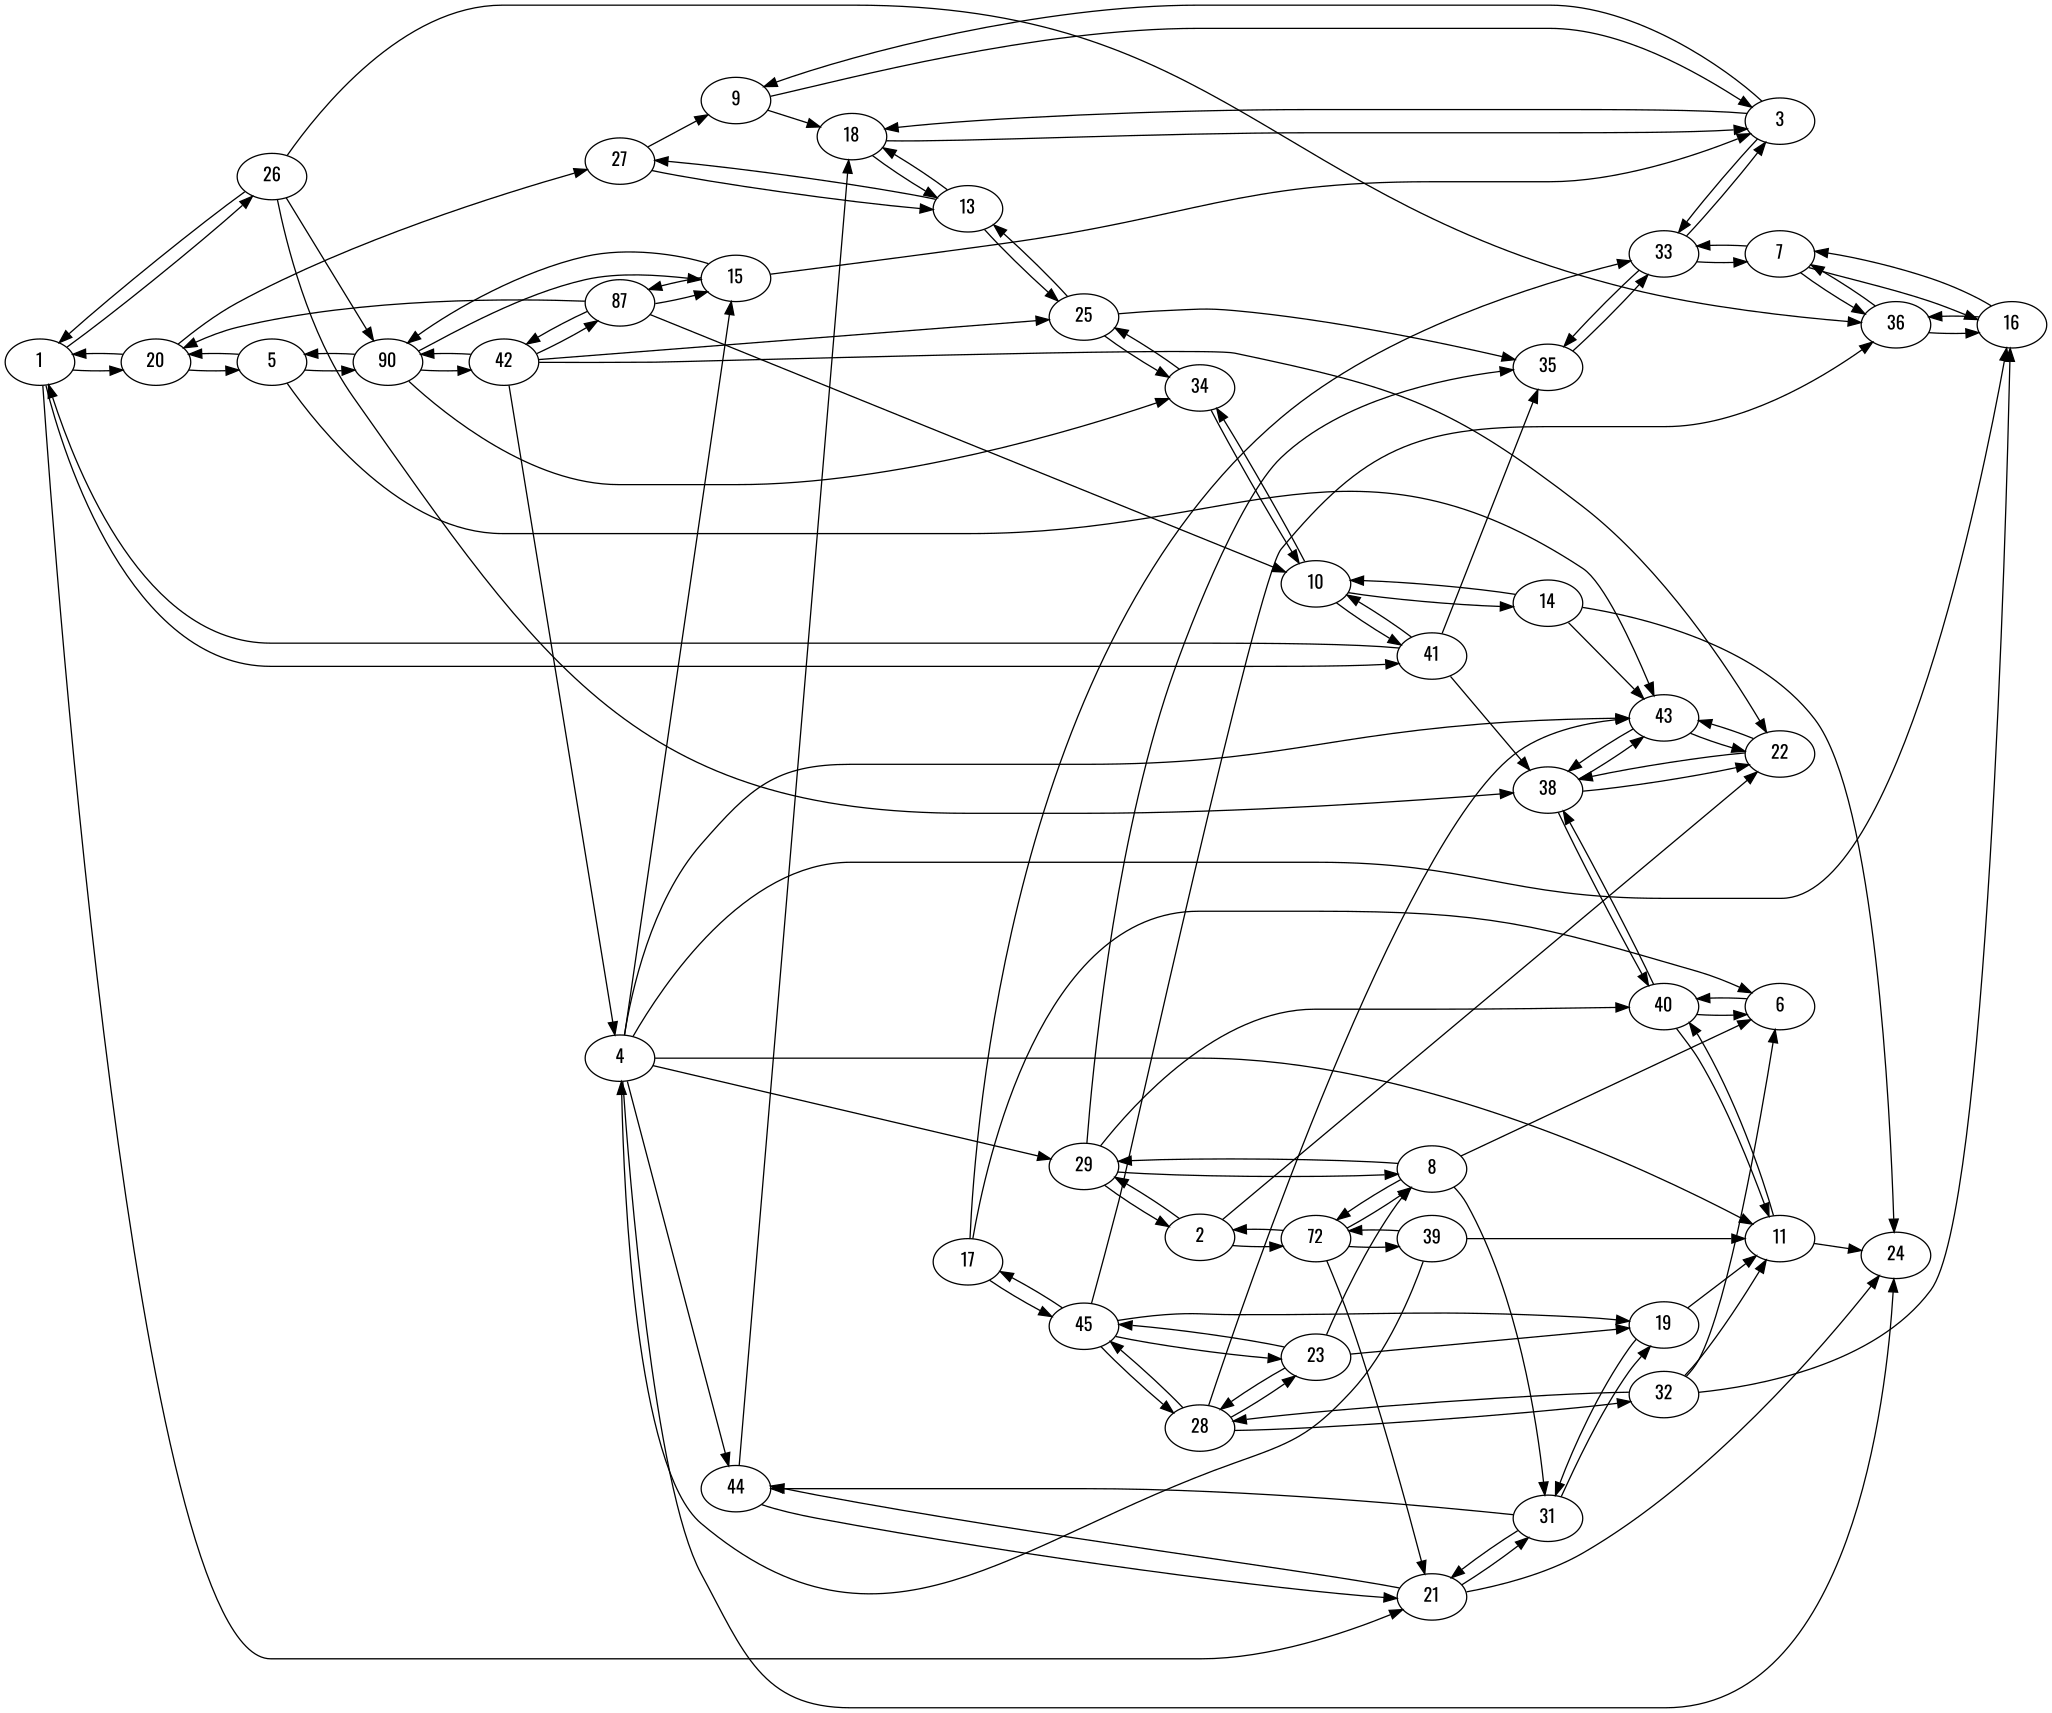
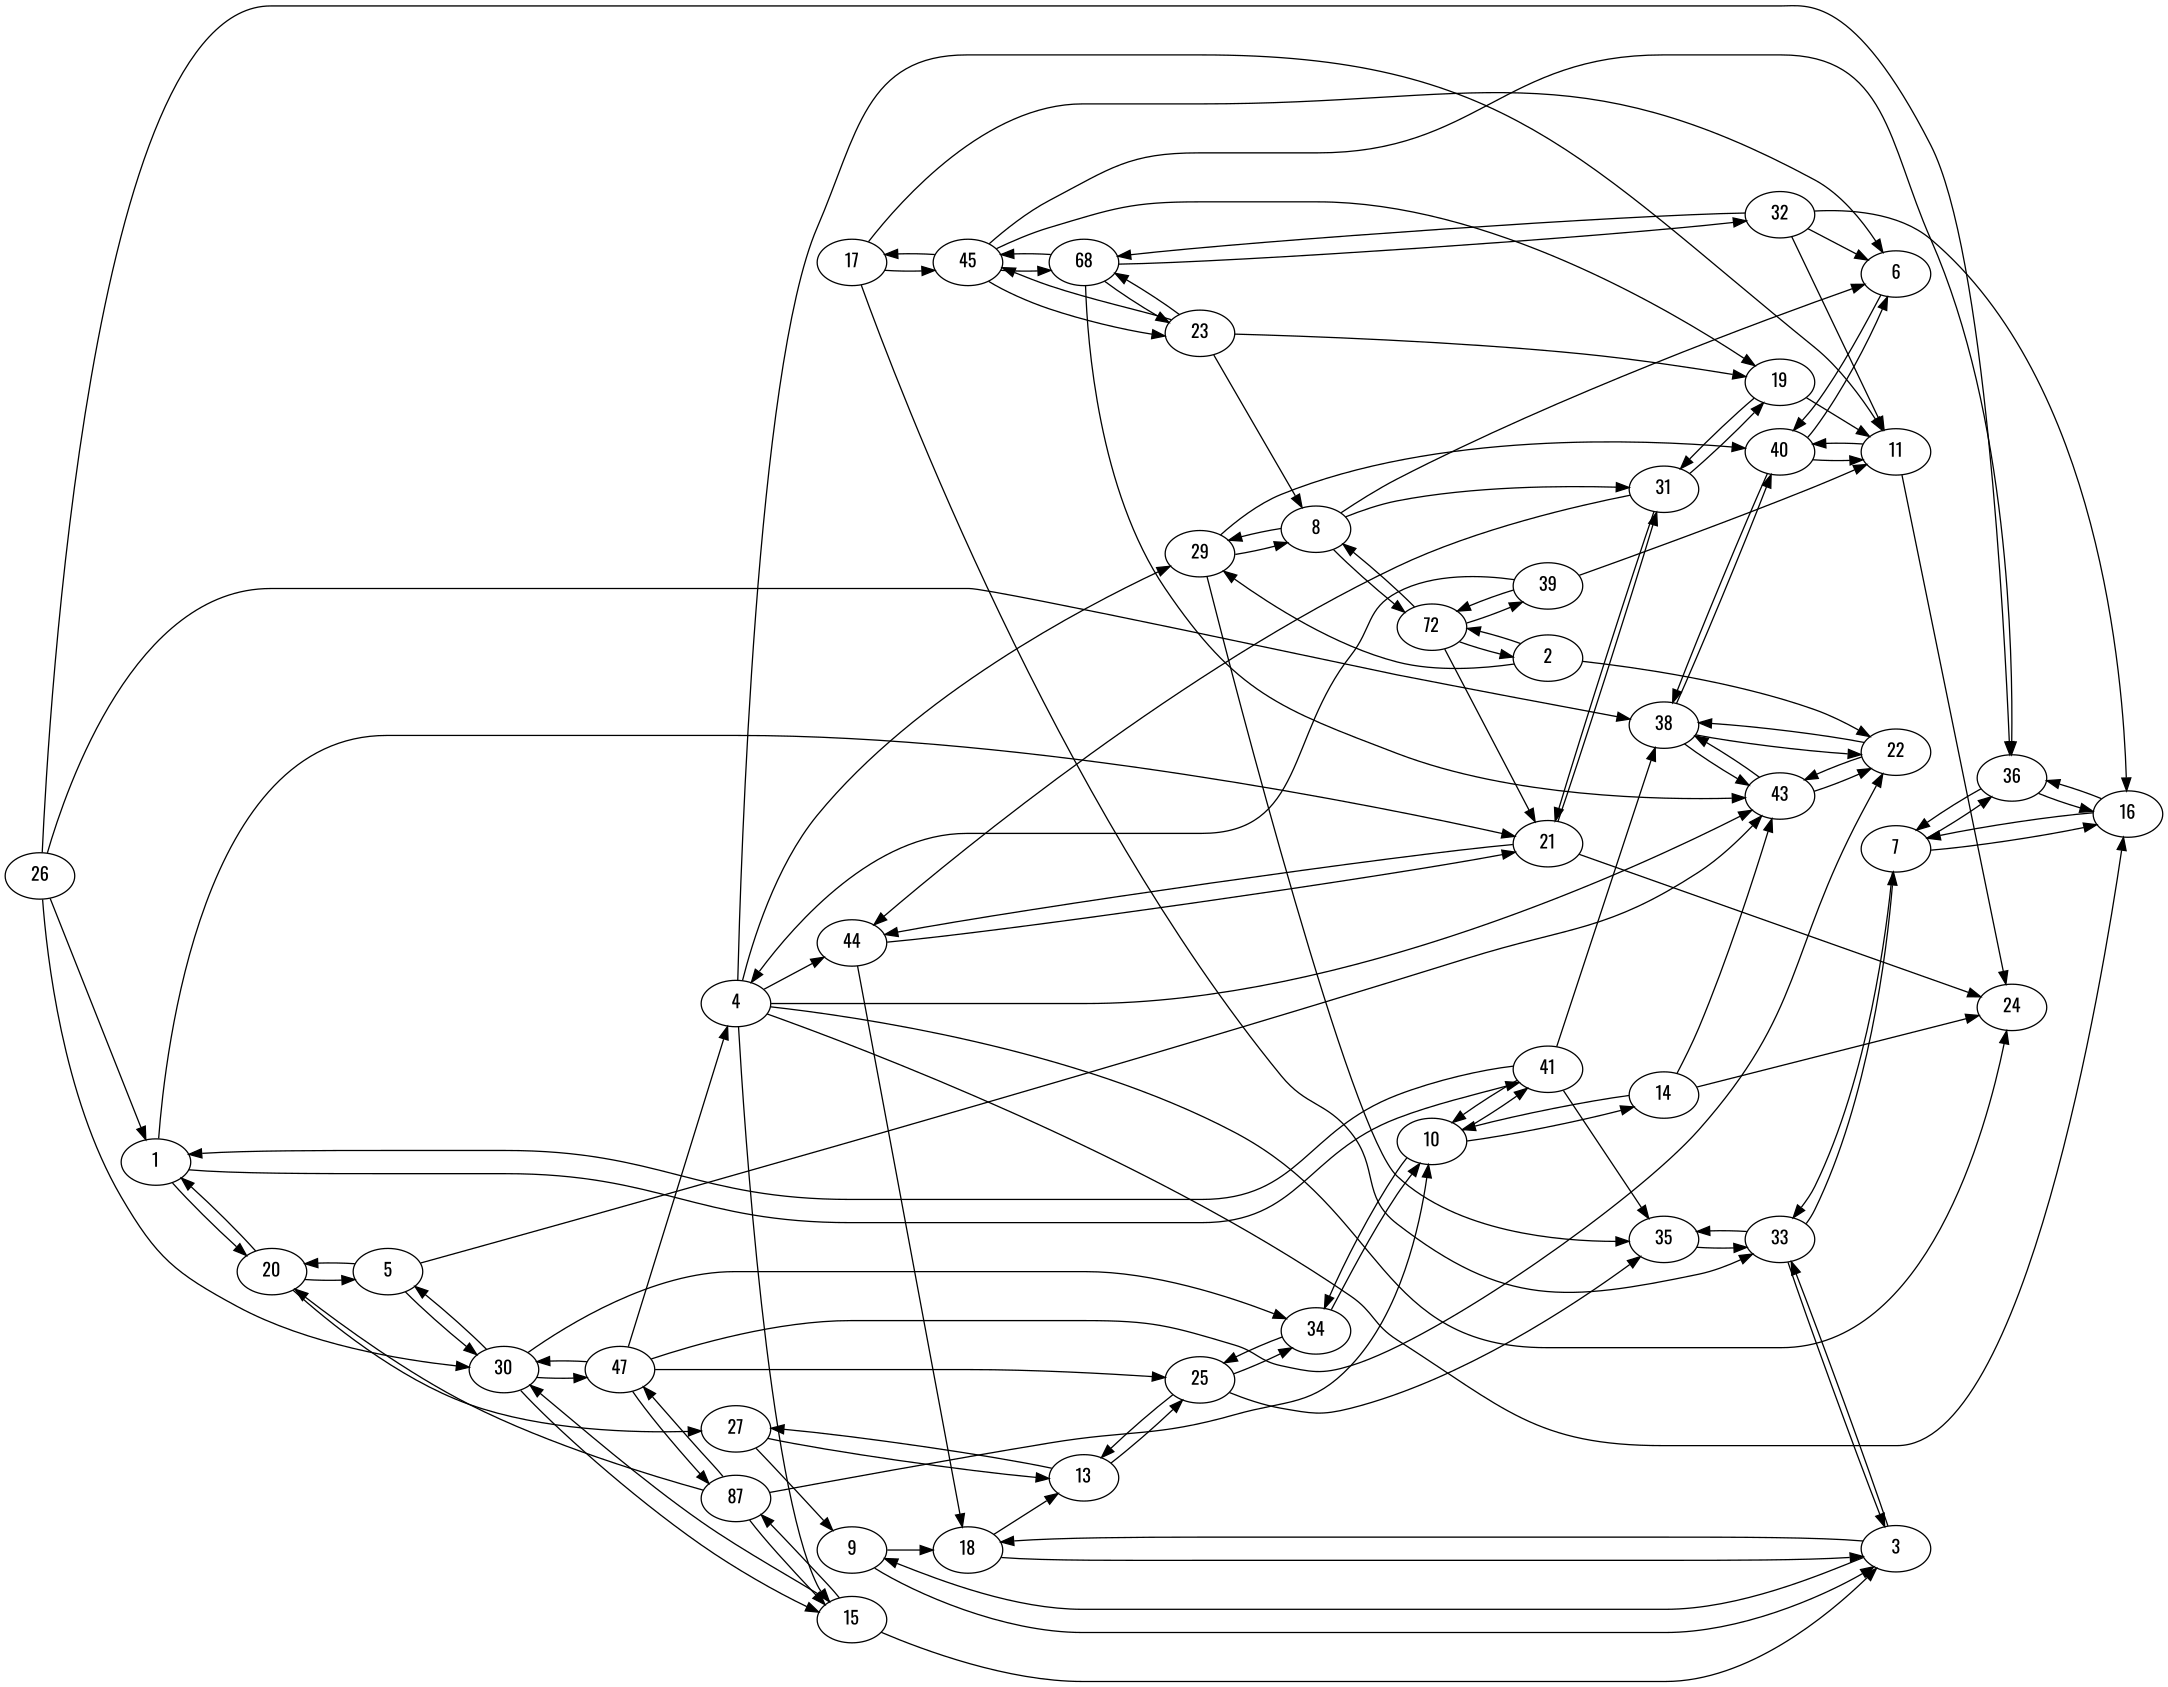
(921, 171) -> none
(156, 278) -> none
(388, 362) -> (504, 1370)
(504, 362) -> (620, 1370)
(1131, 1203) -> none
(1200, 1428) -> (1084, 262)
